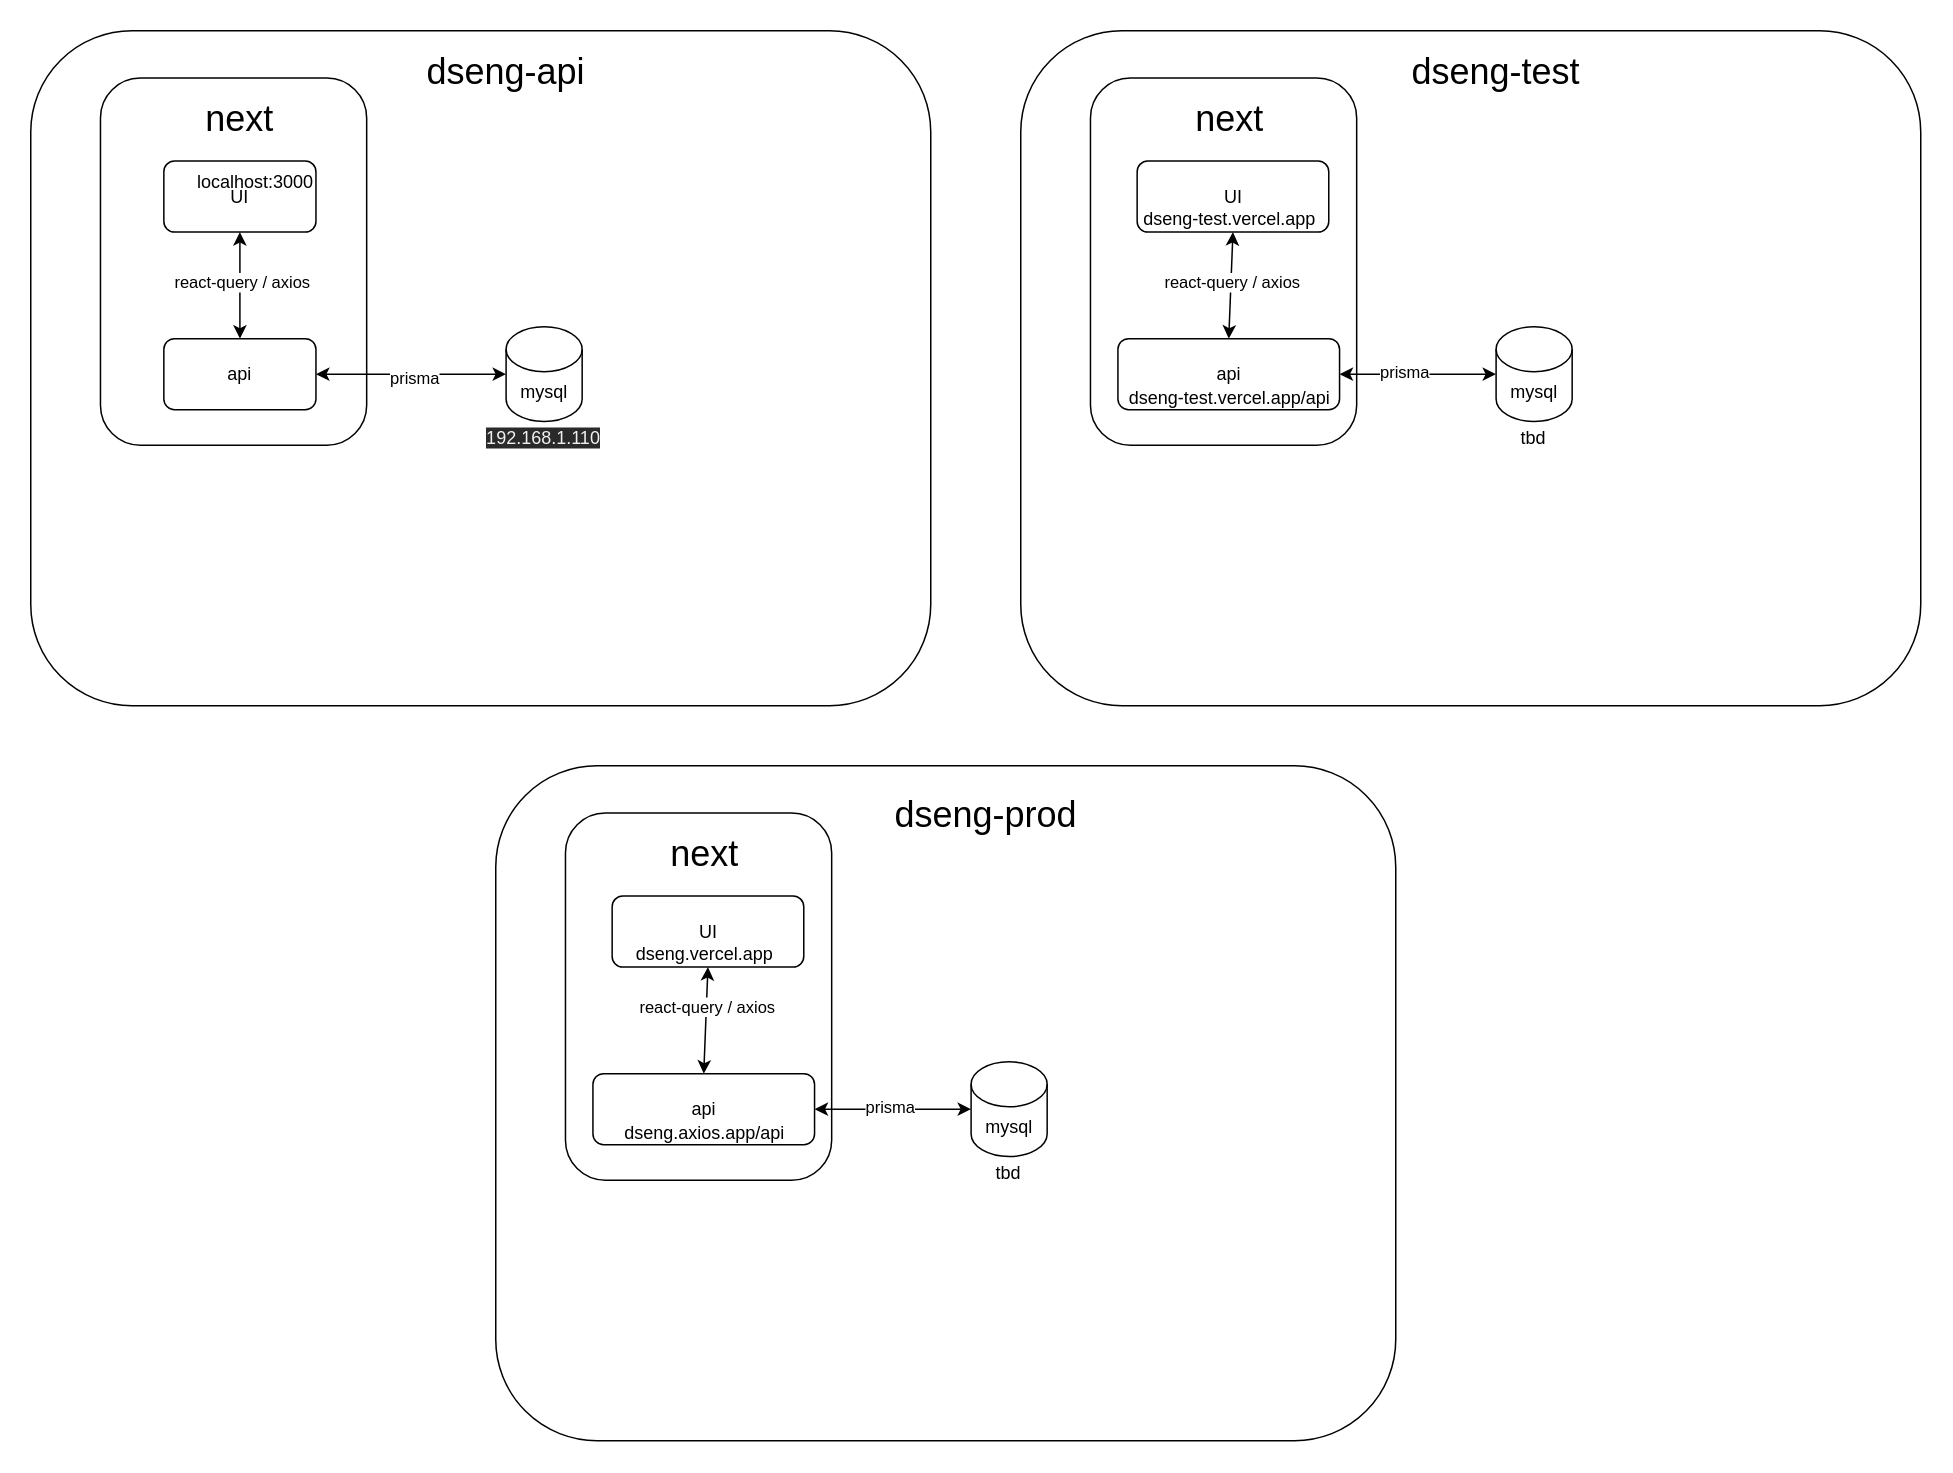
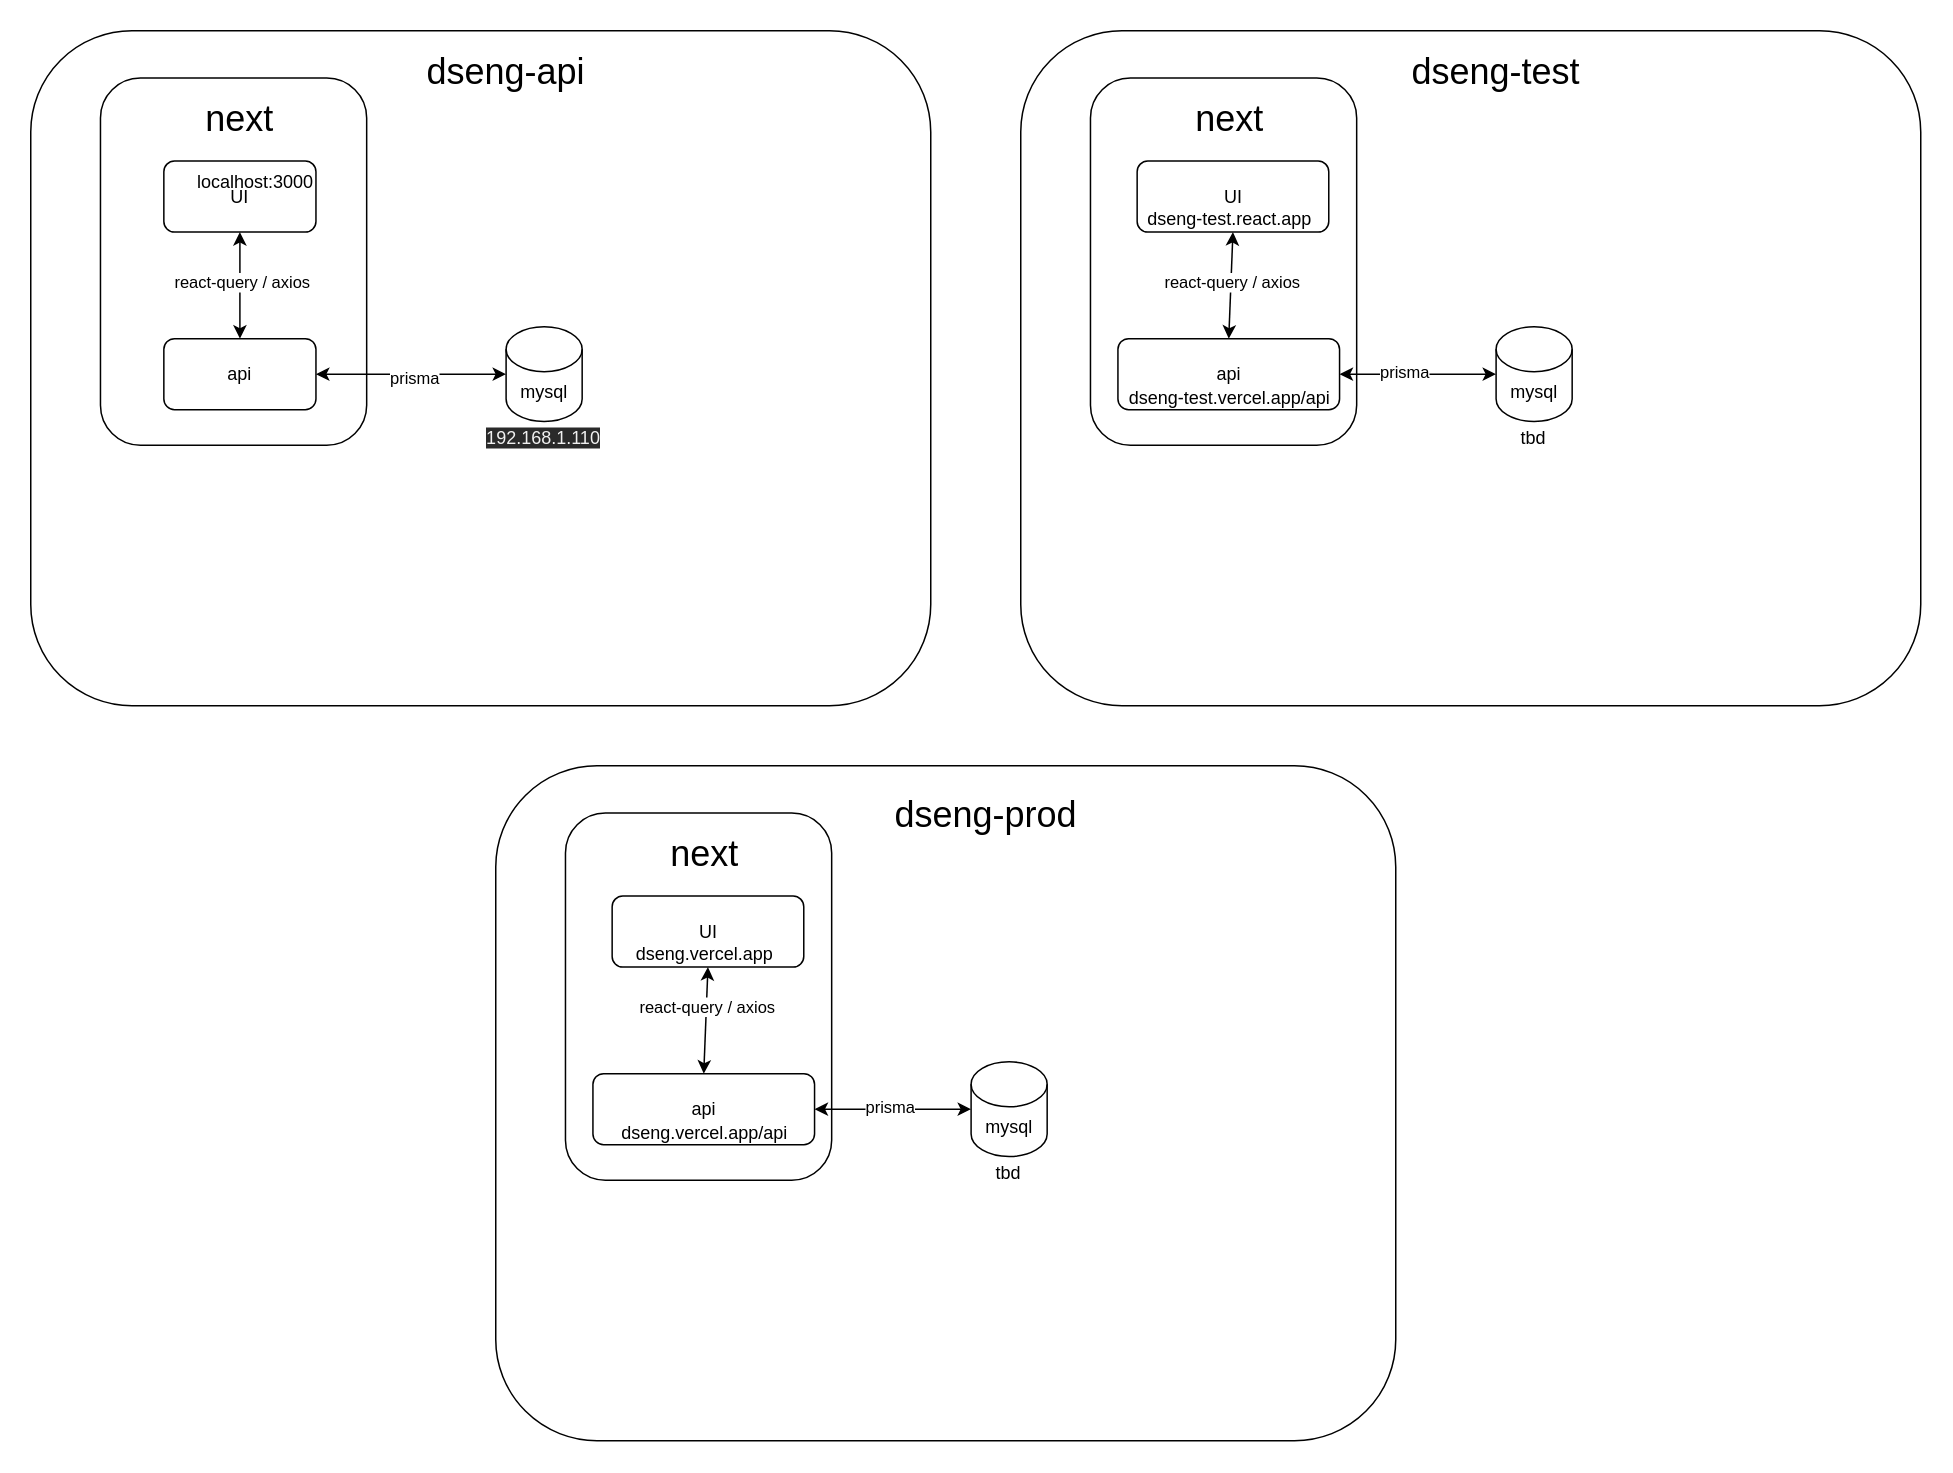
(1230, 220) -> (1230, 220)
(705, 1133) -> (705, 1133)
